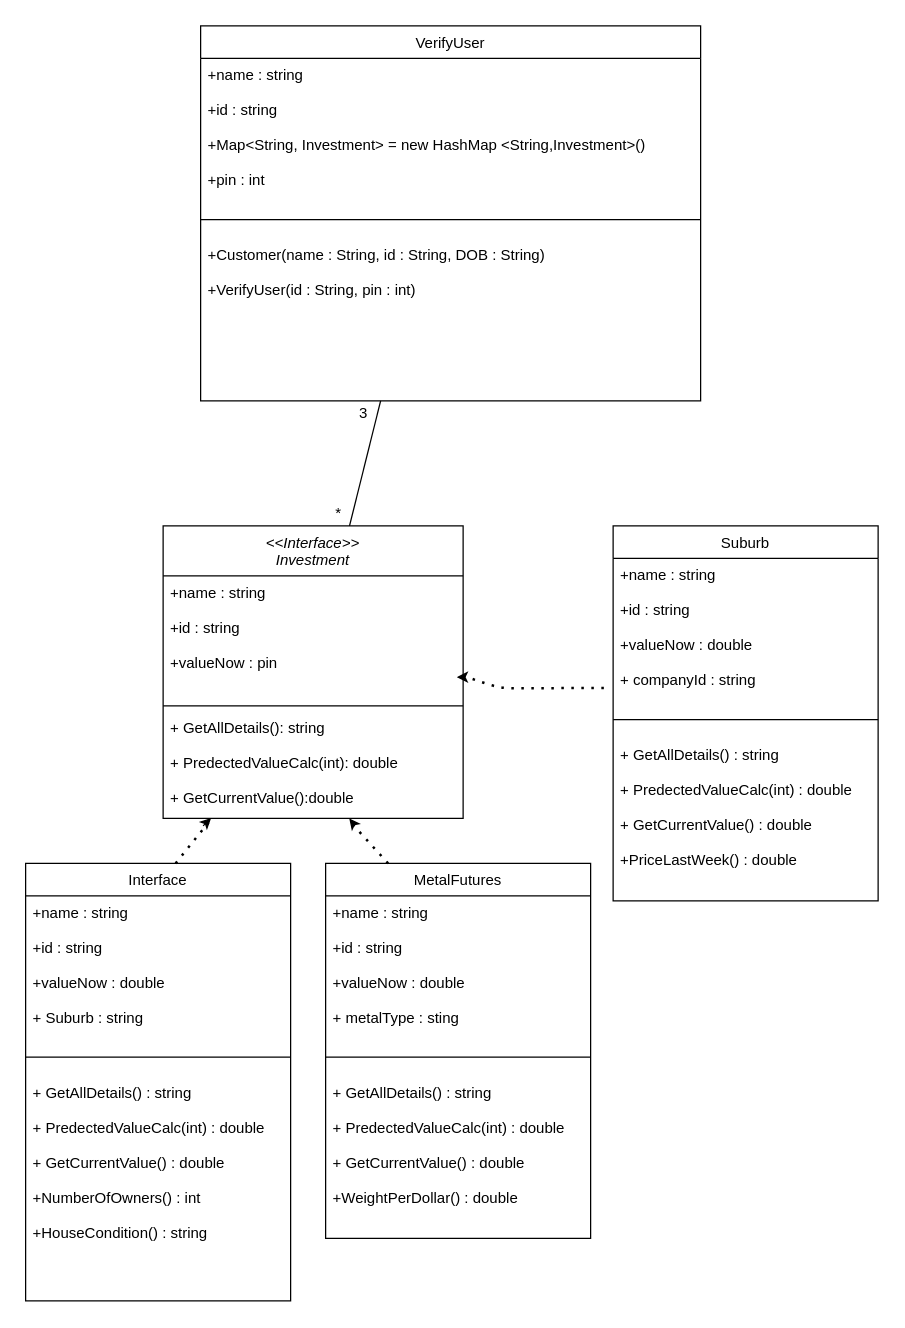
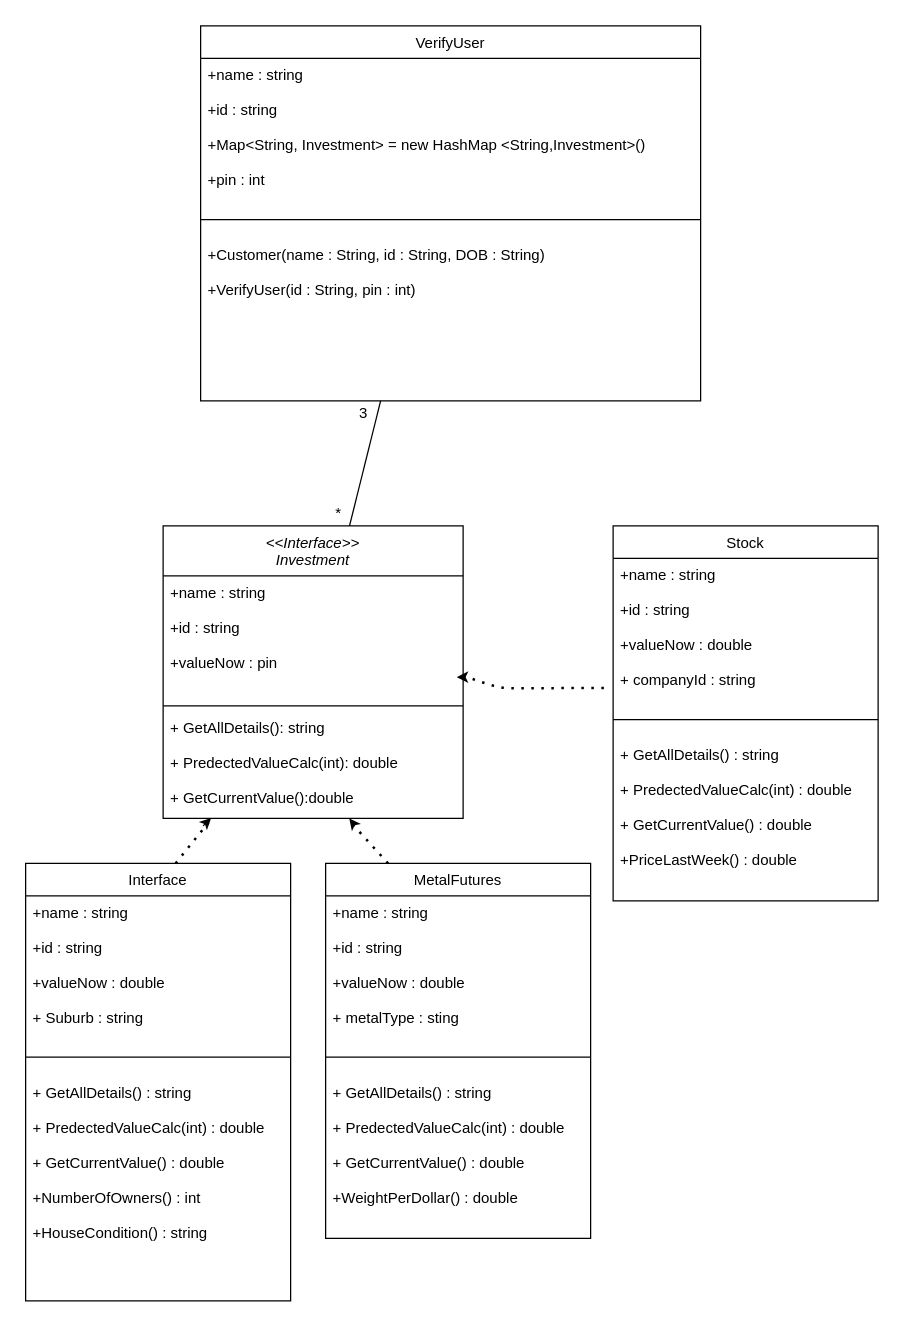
(745, 543) -> (745, 543)
